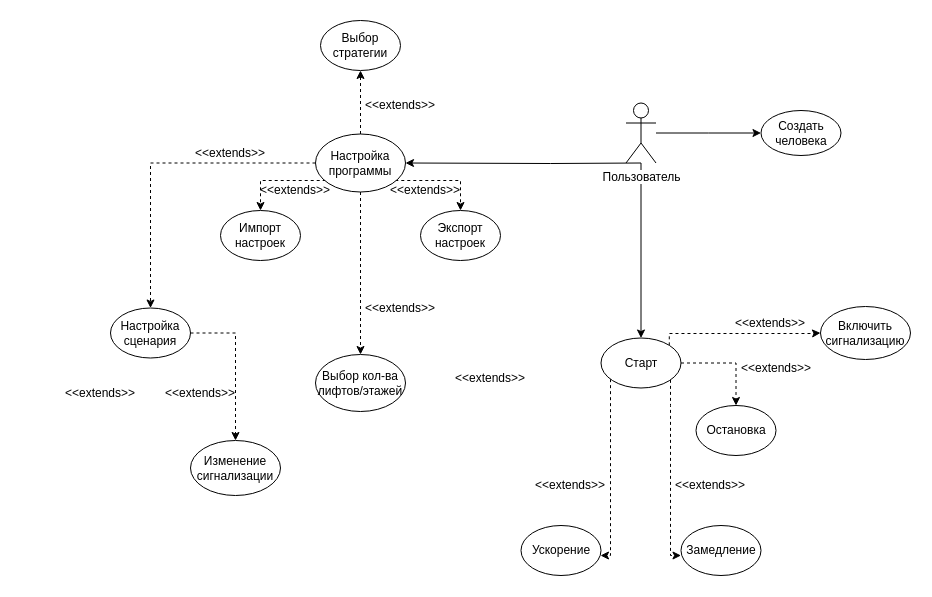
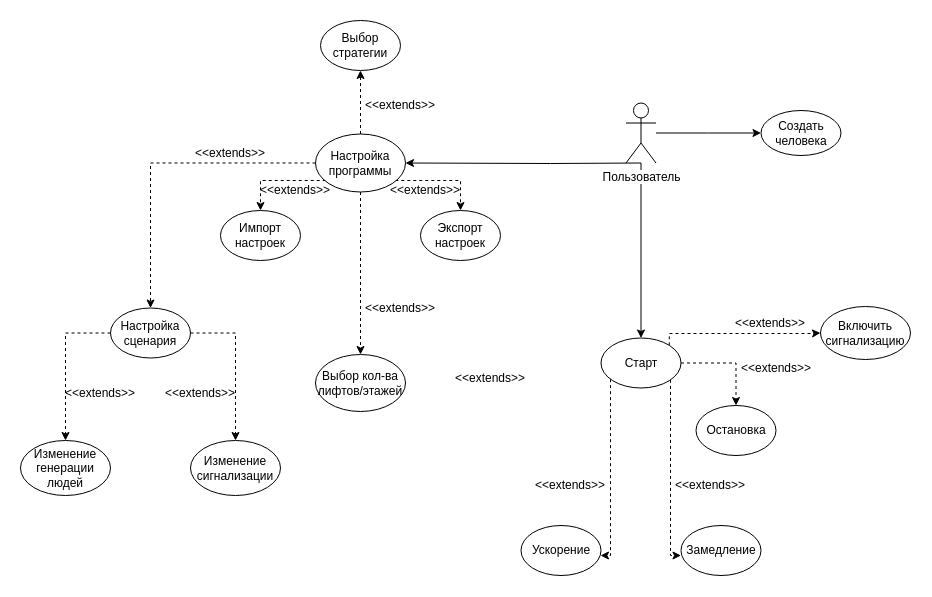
none -> (66, 361)
none -> (66, 468)
